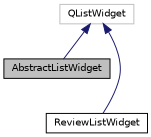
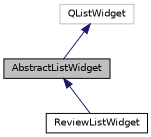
(120, 74) -> (80, 100)
